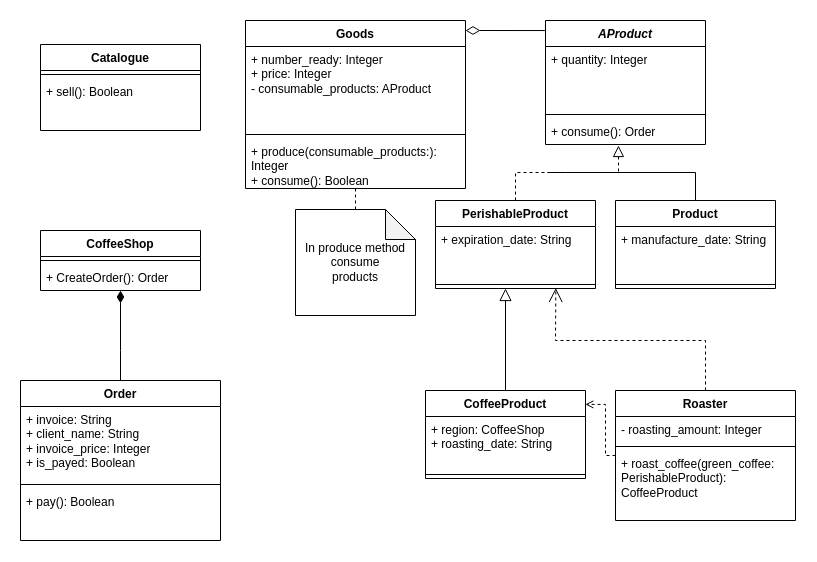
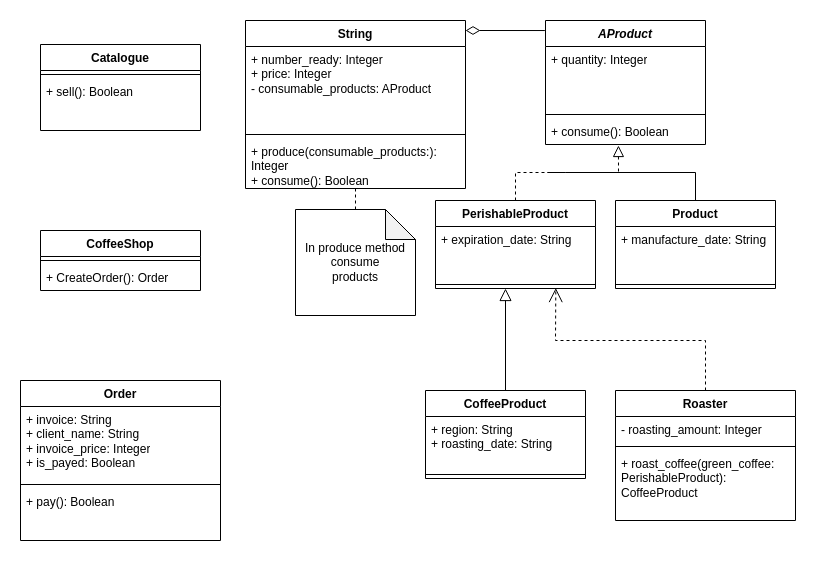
(356, 35) -> (356, 35)
(607, 133) -> (612, 133)
(121, 341) -> none
(606, 425) -> none
(501, 438) -> (501, 438)
